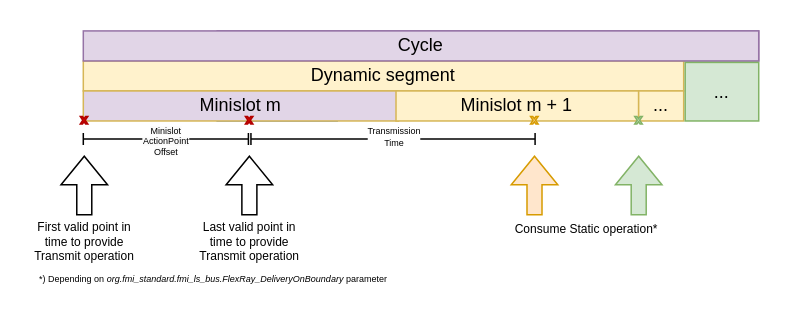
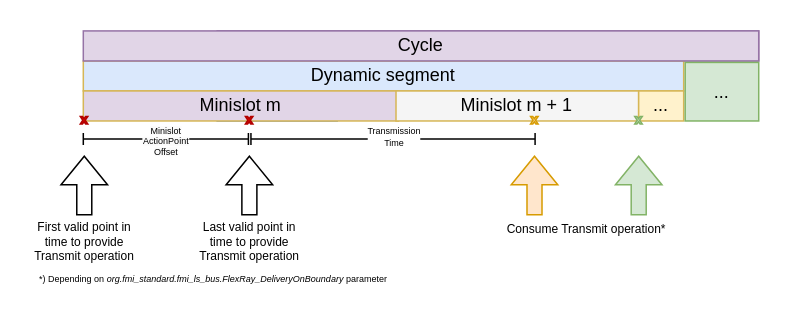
(383, 76) -> (383, 76)
(517, 106) -> (517, 106)
(587, 229) -> (587, 229)
